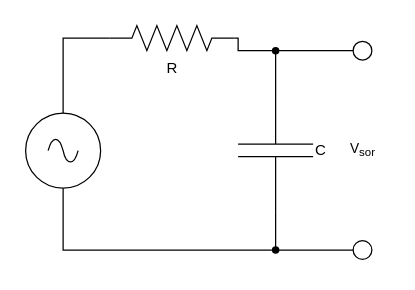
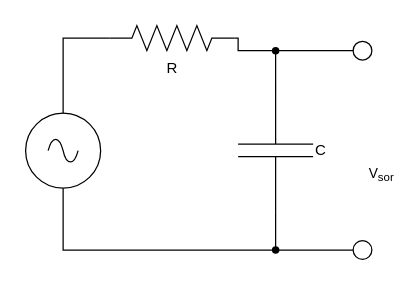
(363, 151) -> (382, 176)
